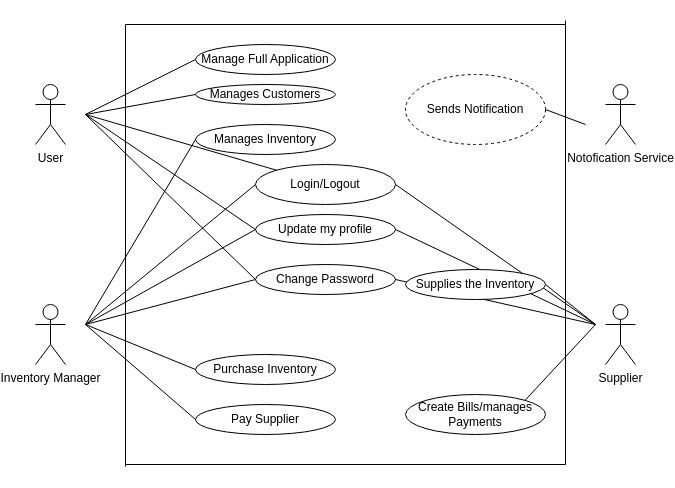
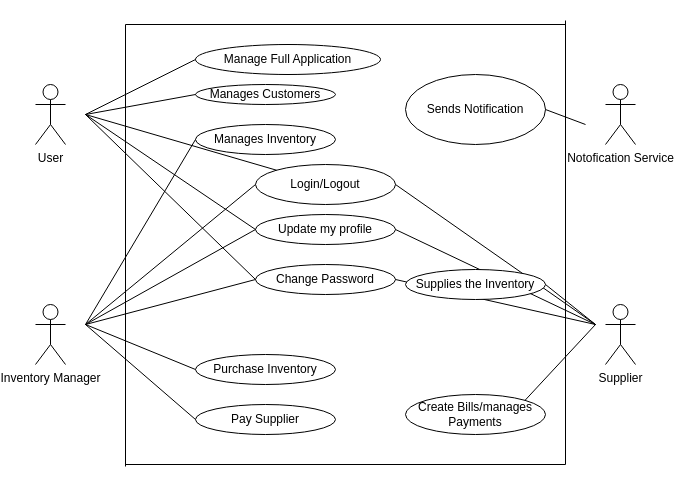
(266, 60) -> (288, 60)
(476, 110) -> (476, 110)
